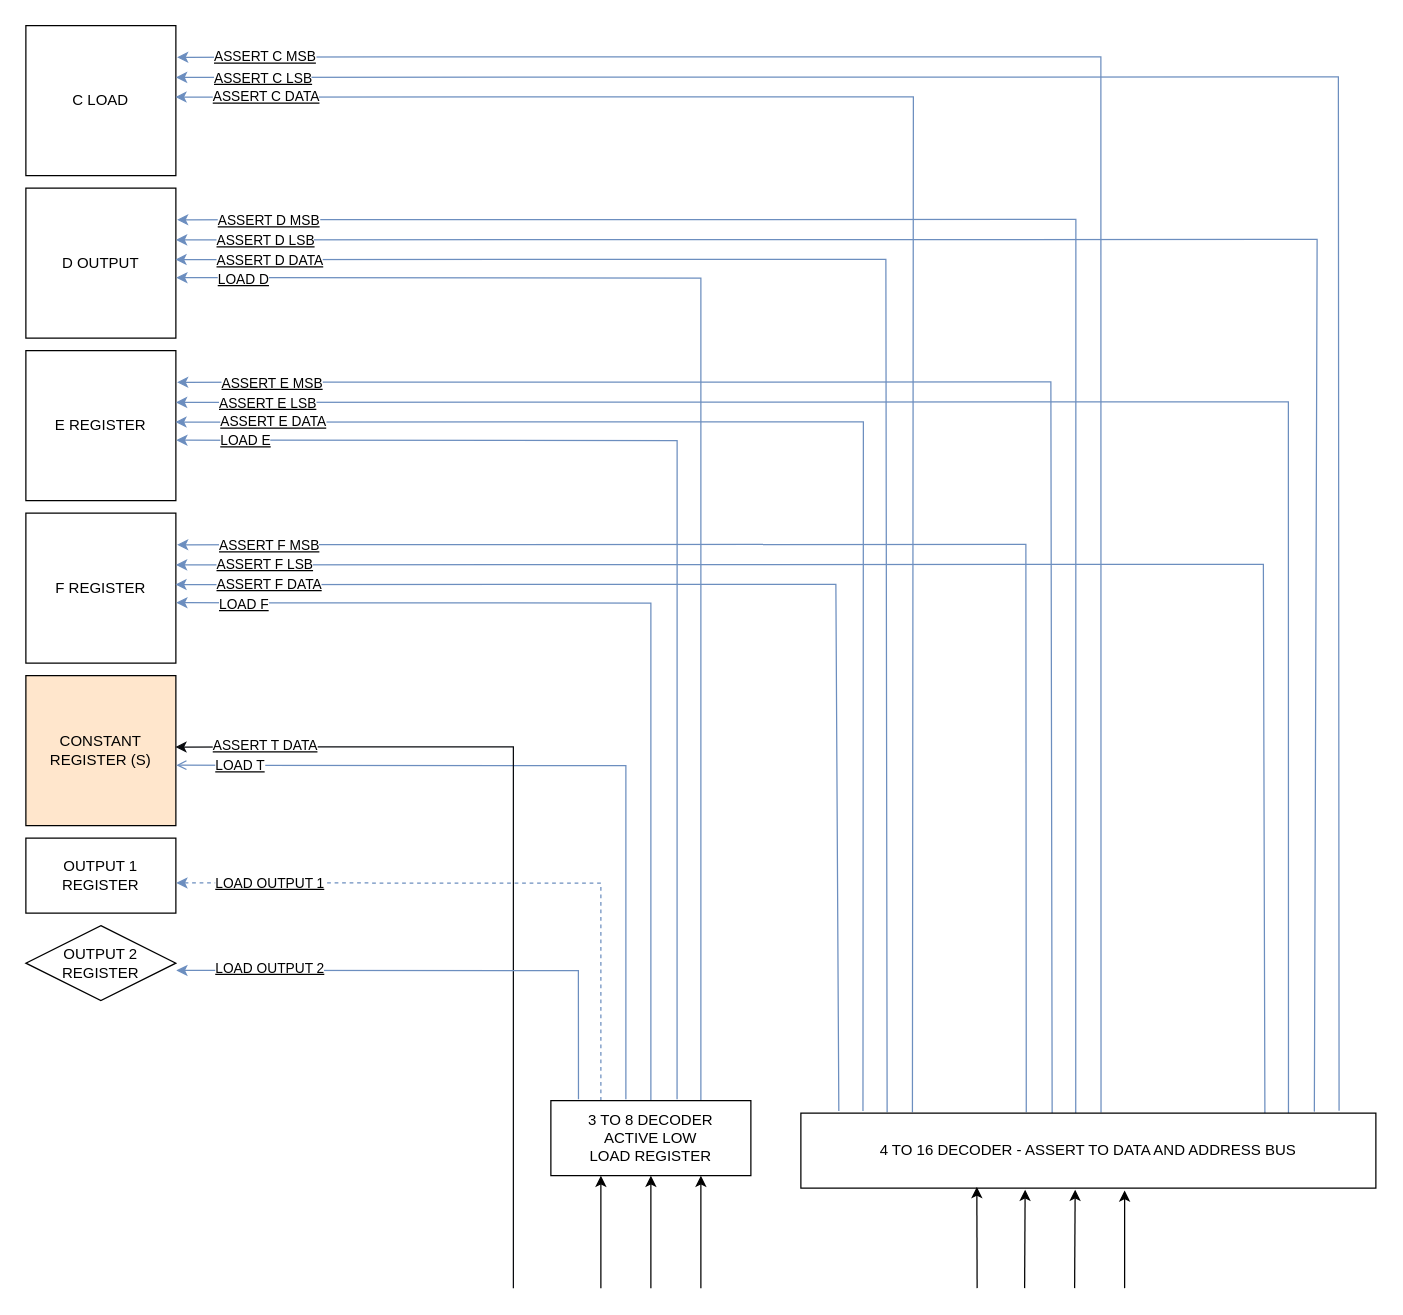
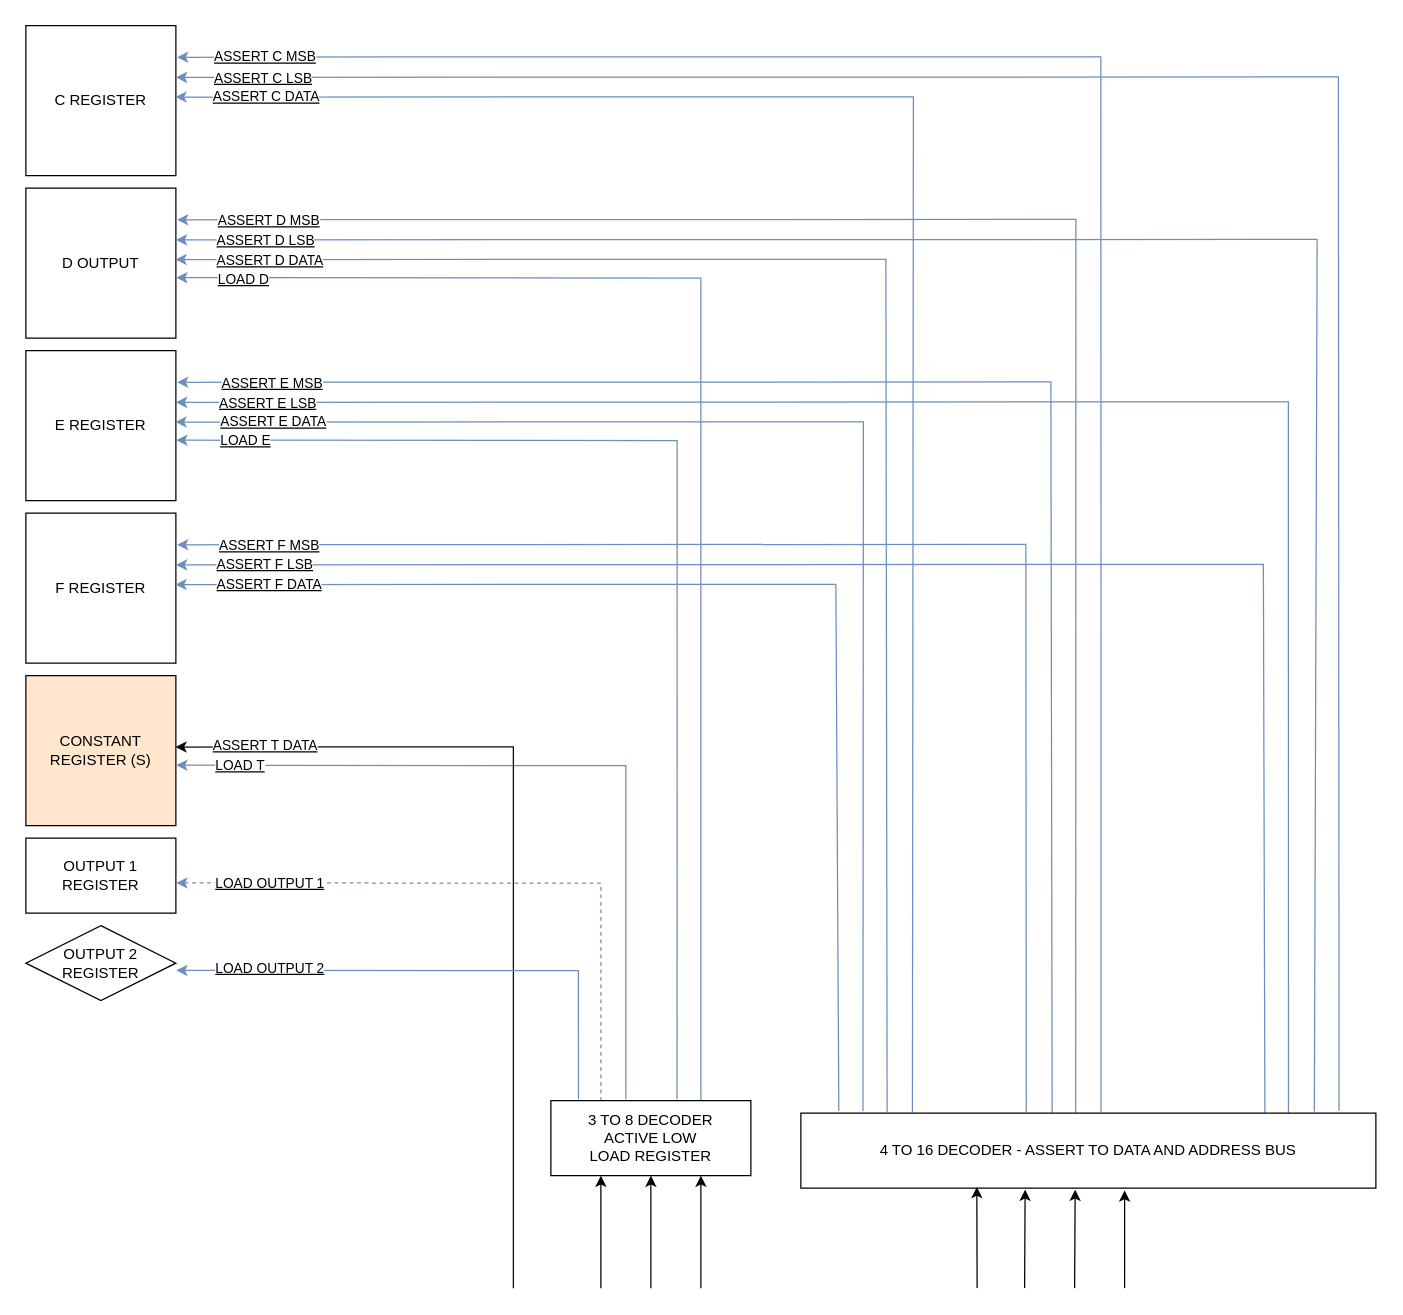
(101, 101) -> (101, 101)
(227, 603) -> none
(184, 765) -> (186, 765)
